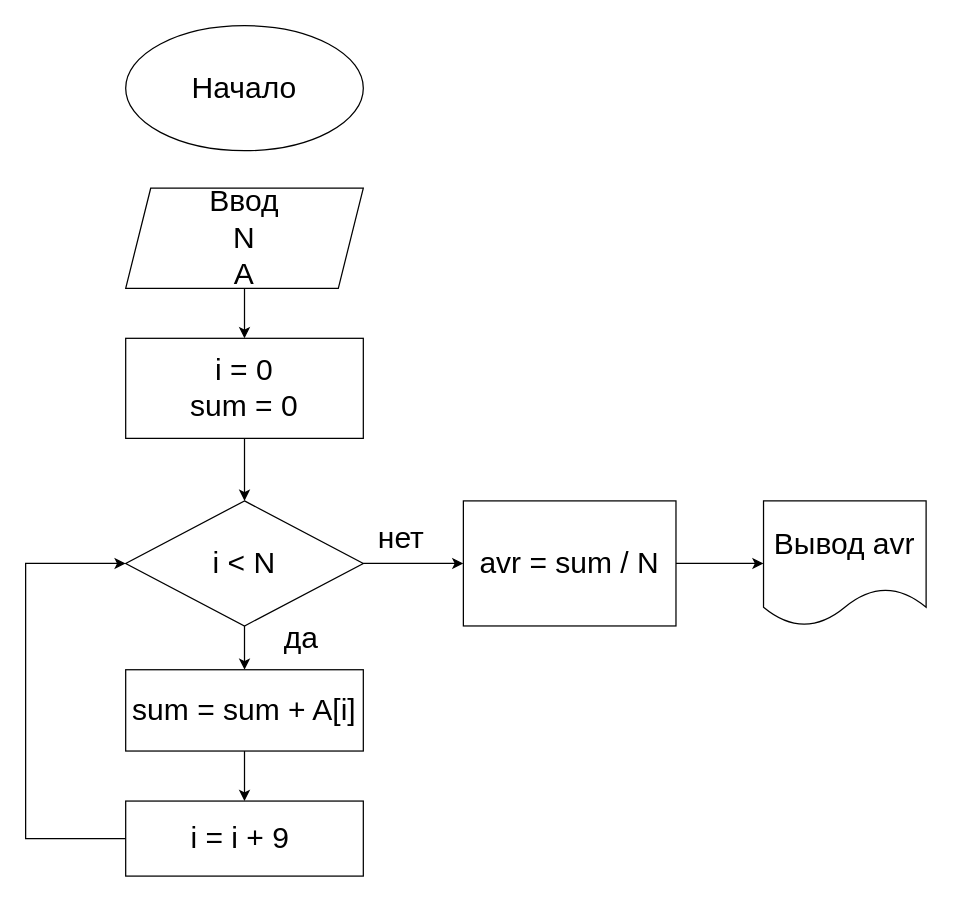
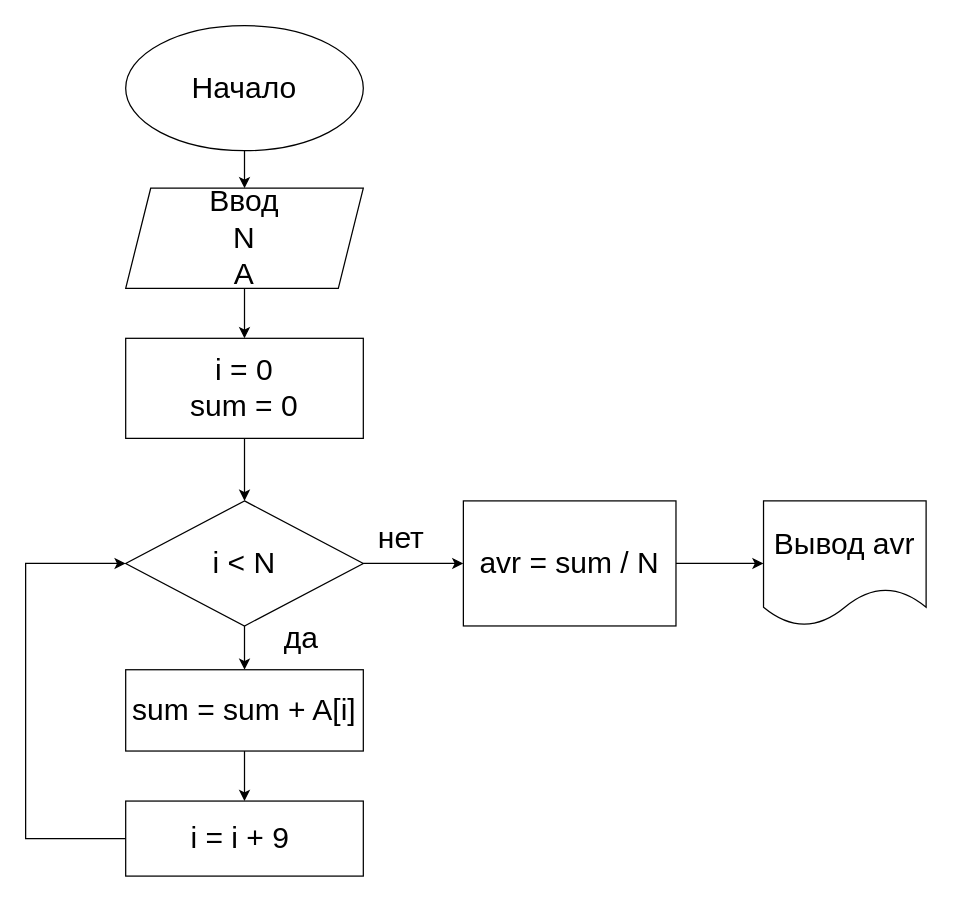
none -> (244, 174)
